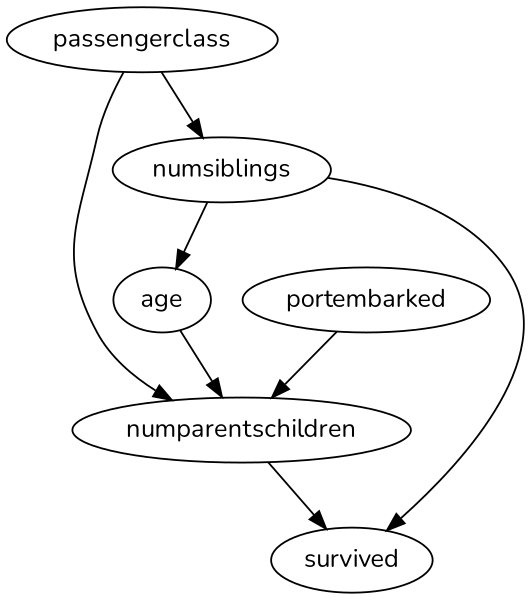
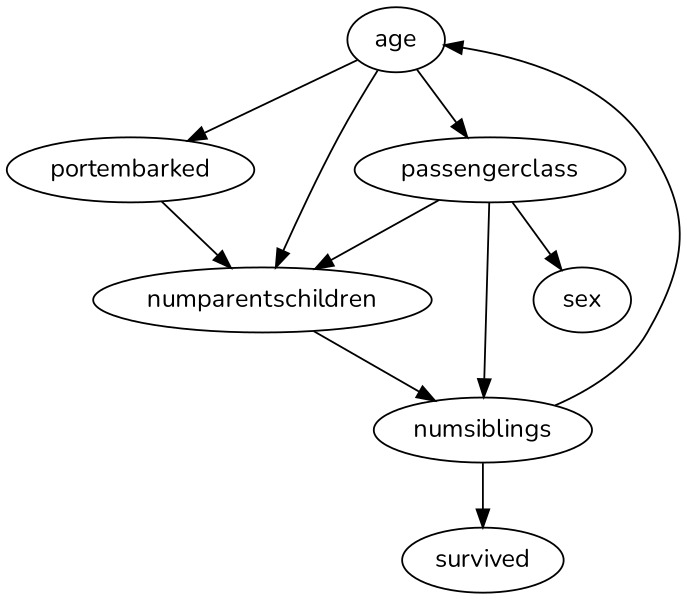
none -> (281, 96)
none -> (437, 96)
none -> (582, 300)
(291, 489) -> (366, 361)
